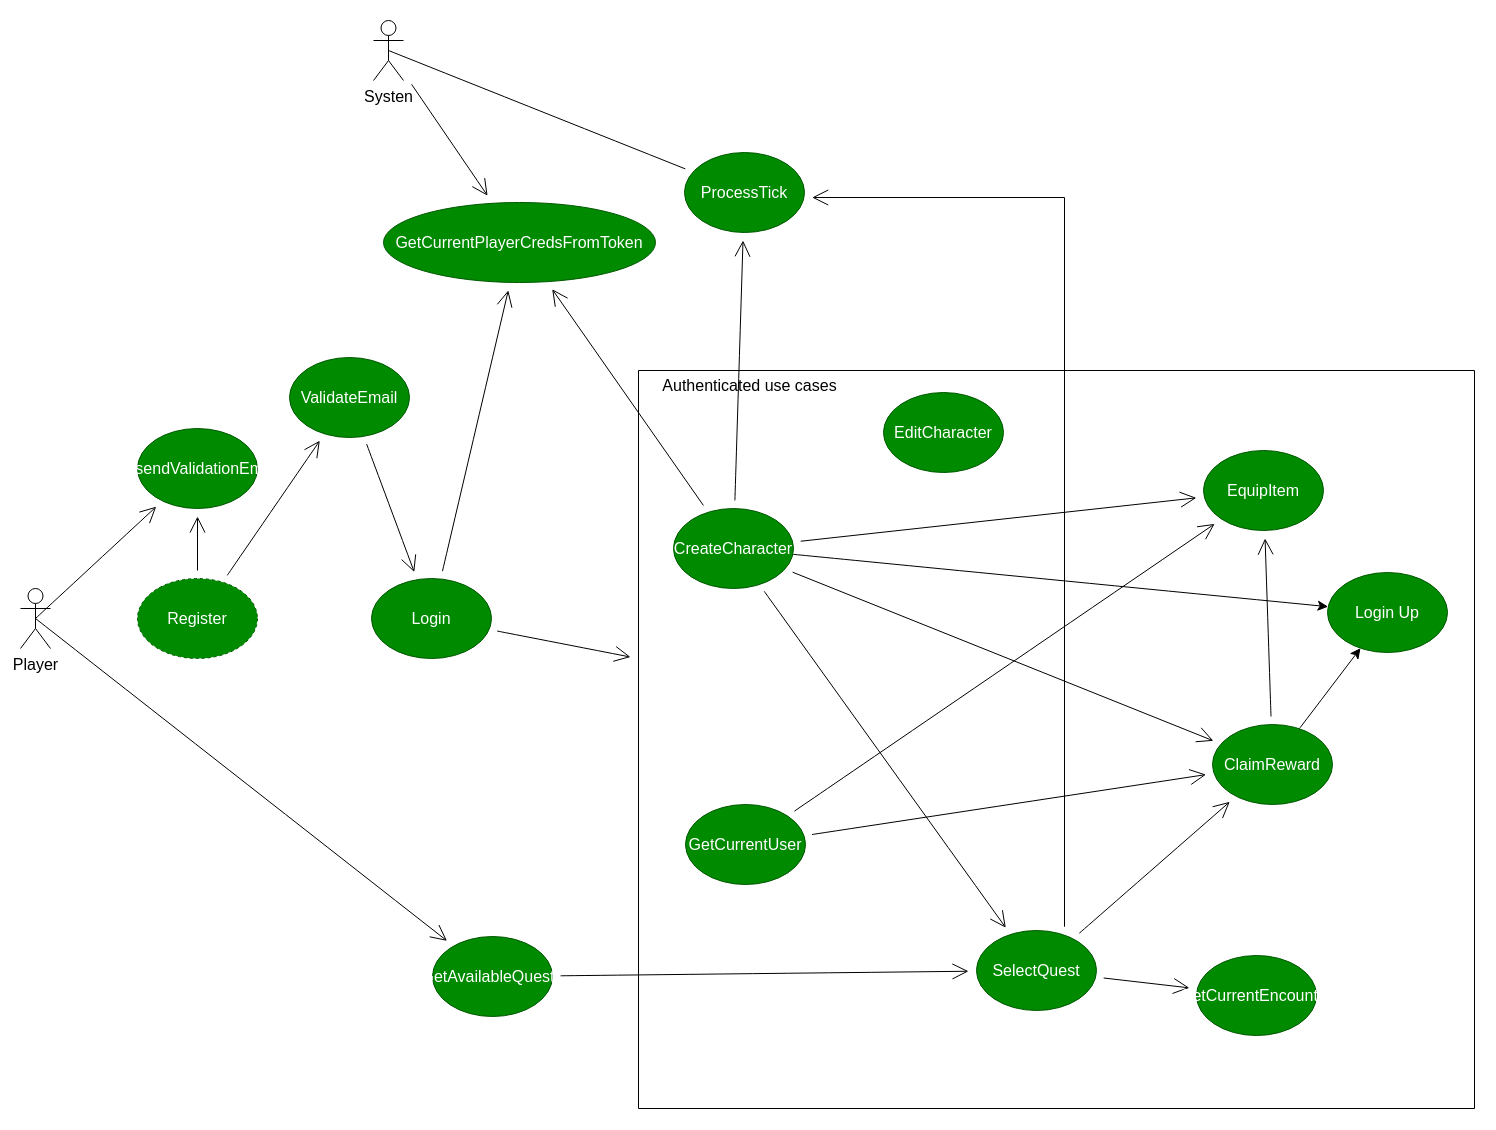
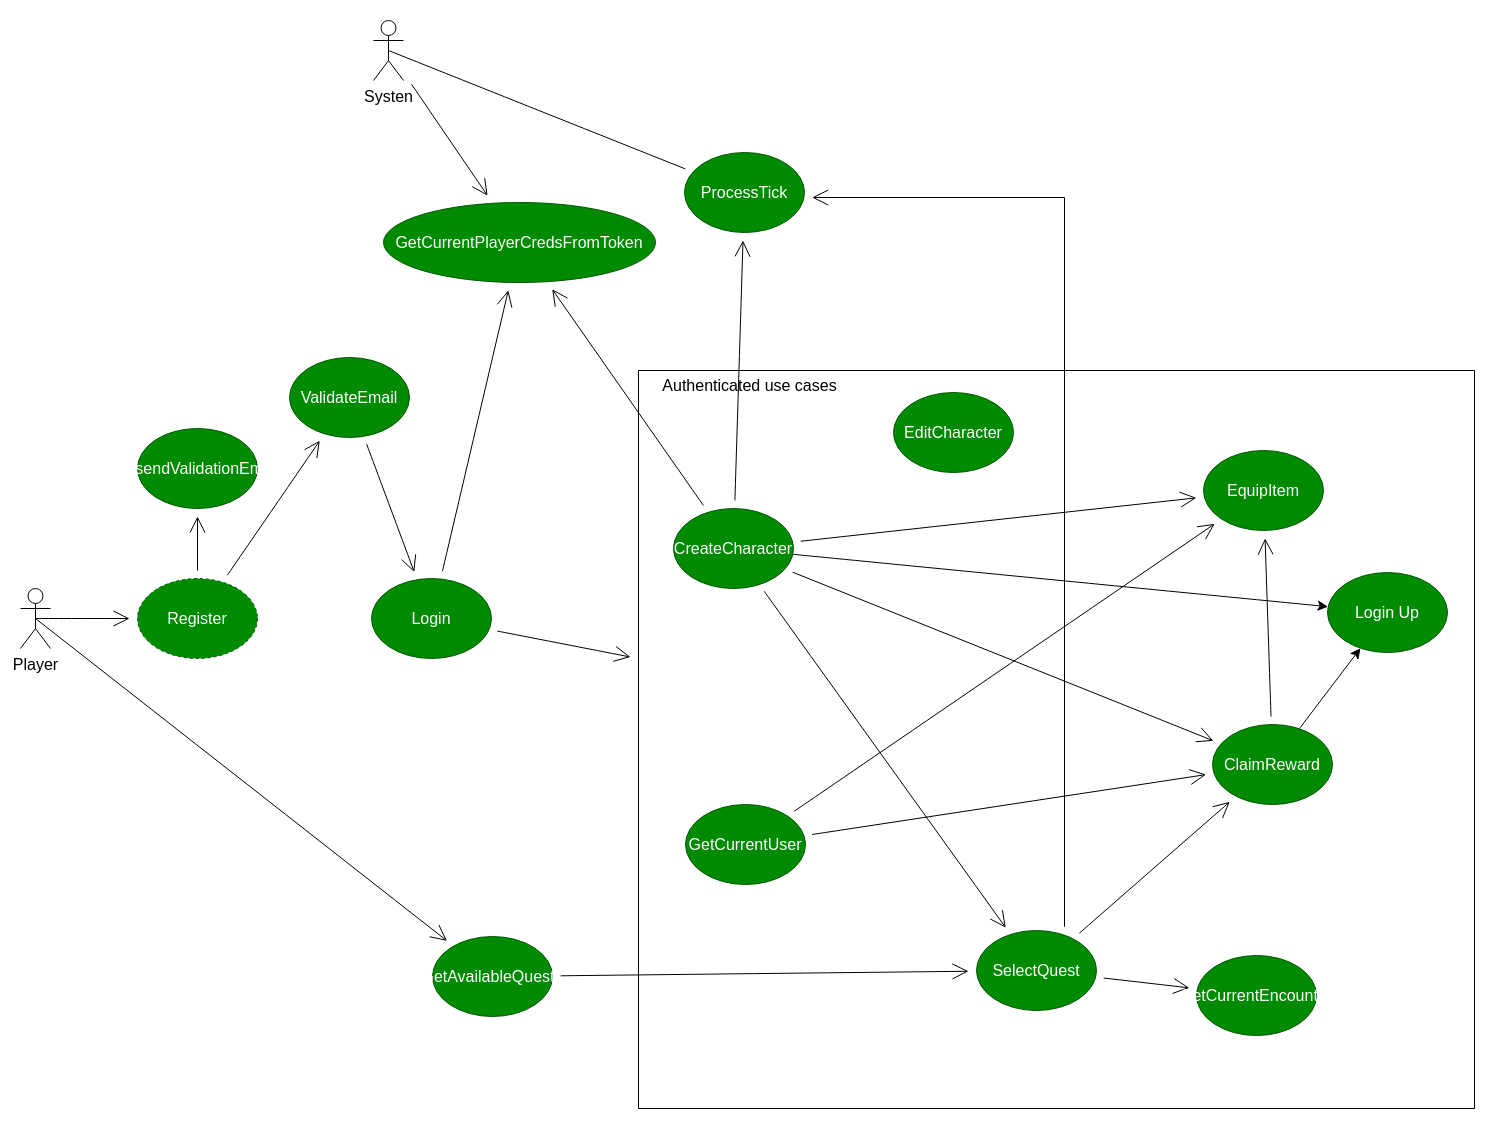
(944, 433) -> (954, 433)
(96, 562) -> (83, 619)
